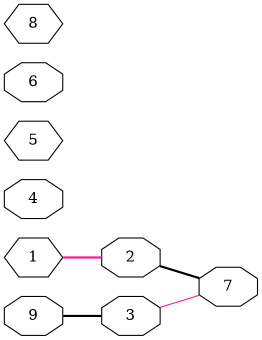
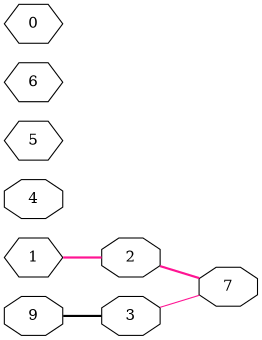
(34, 24) -> (34, 24)
(34, 82) -> (34, 82)
(180, 272) -> (180, 272)
